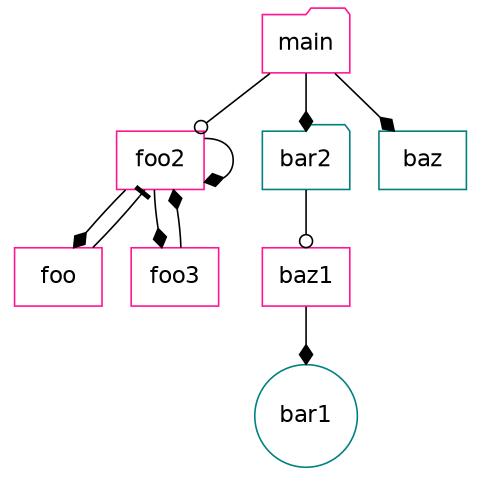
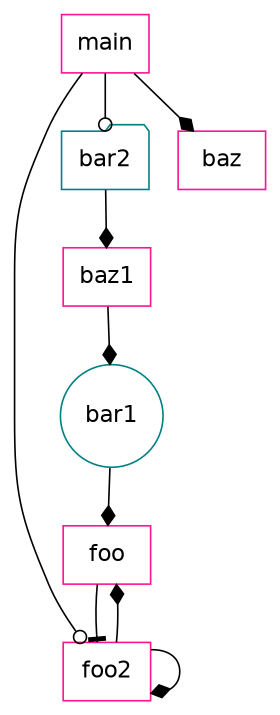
(306, 44) -> (105, 44)
(306, 92) -> (105, 96)
(423, 160) -> (222, 160)
(306, 212) -> (106, 209)
(175, 277) -> none
none -> (109, 487)
